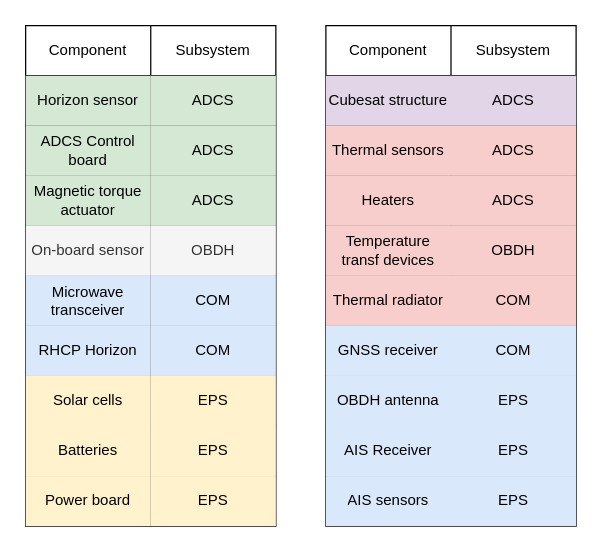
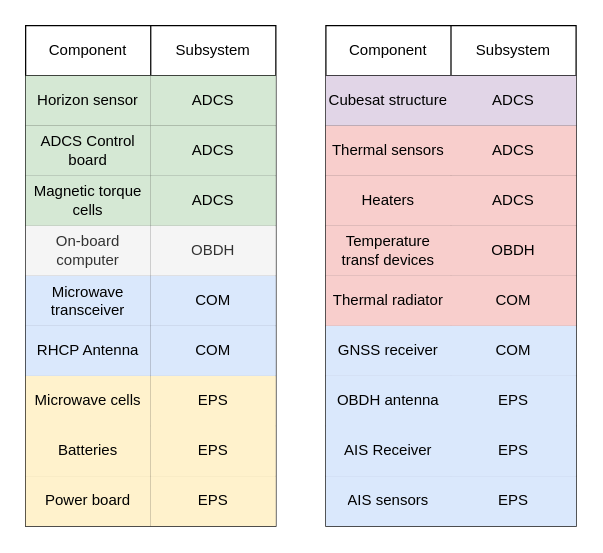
(88, 201) -> (88, 201)
(88, 251) -> (88, 251)
(88, 351) -> (88, 351)
(88, 401) -> (88, 401)
